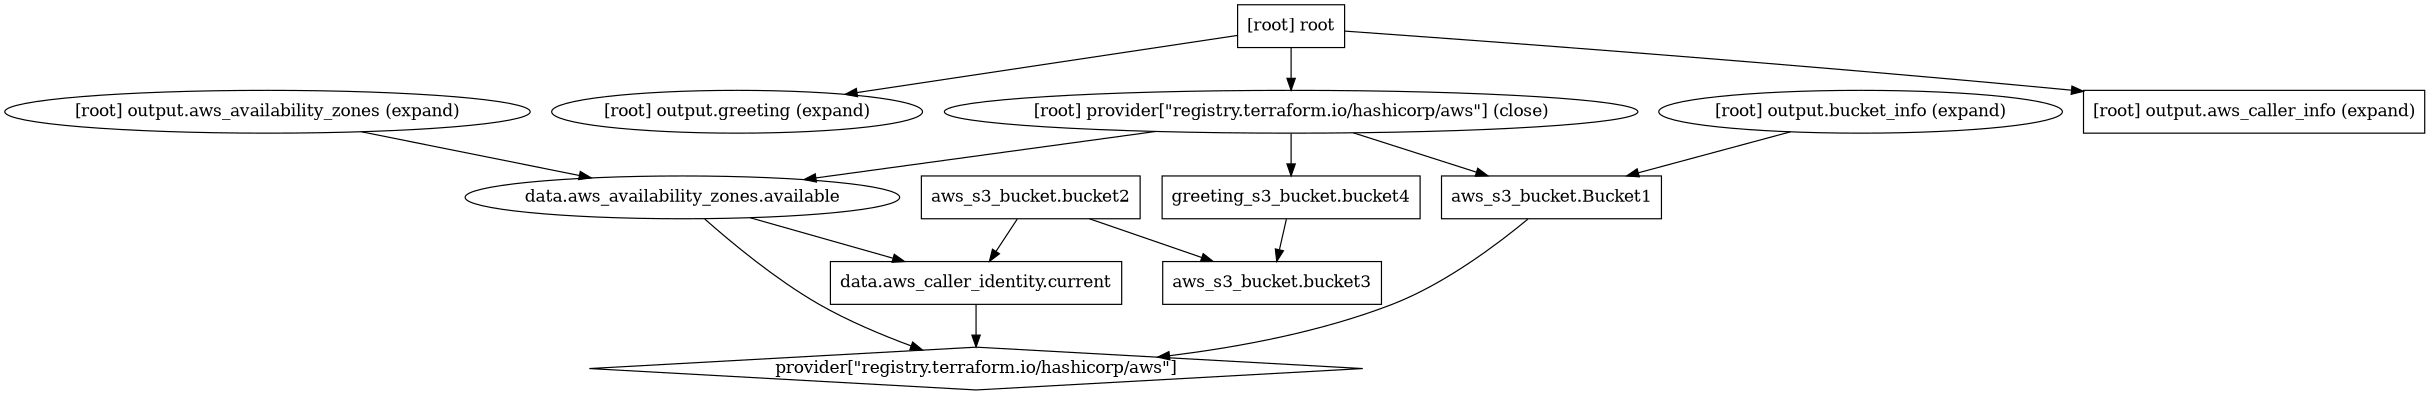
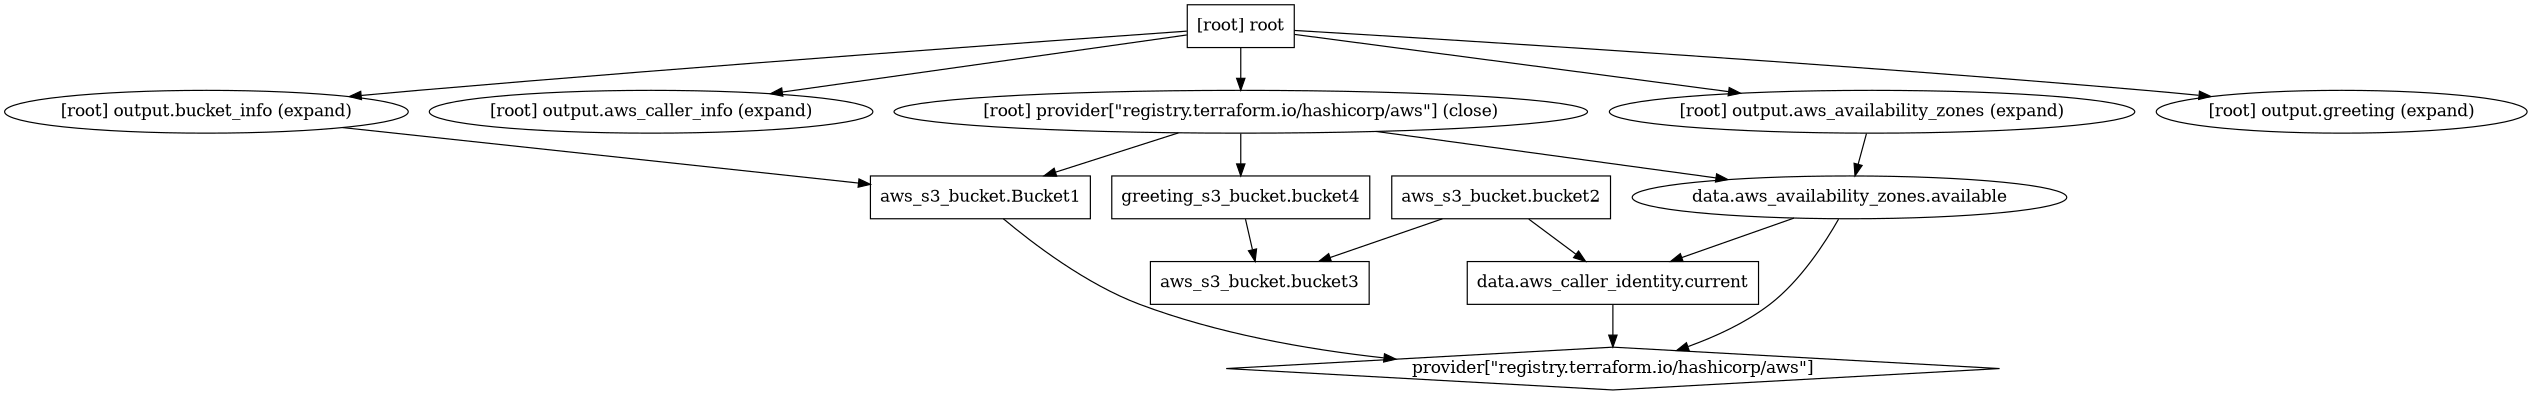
none -> (774, 62)
none -> (1512, 63)
(2254, 112) -> (651, 112)
